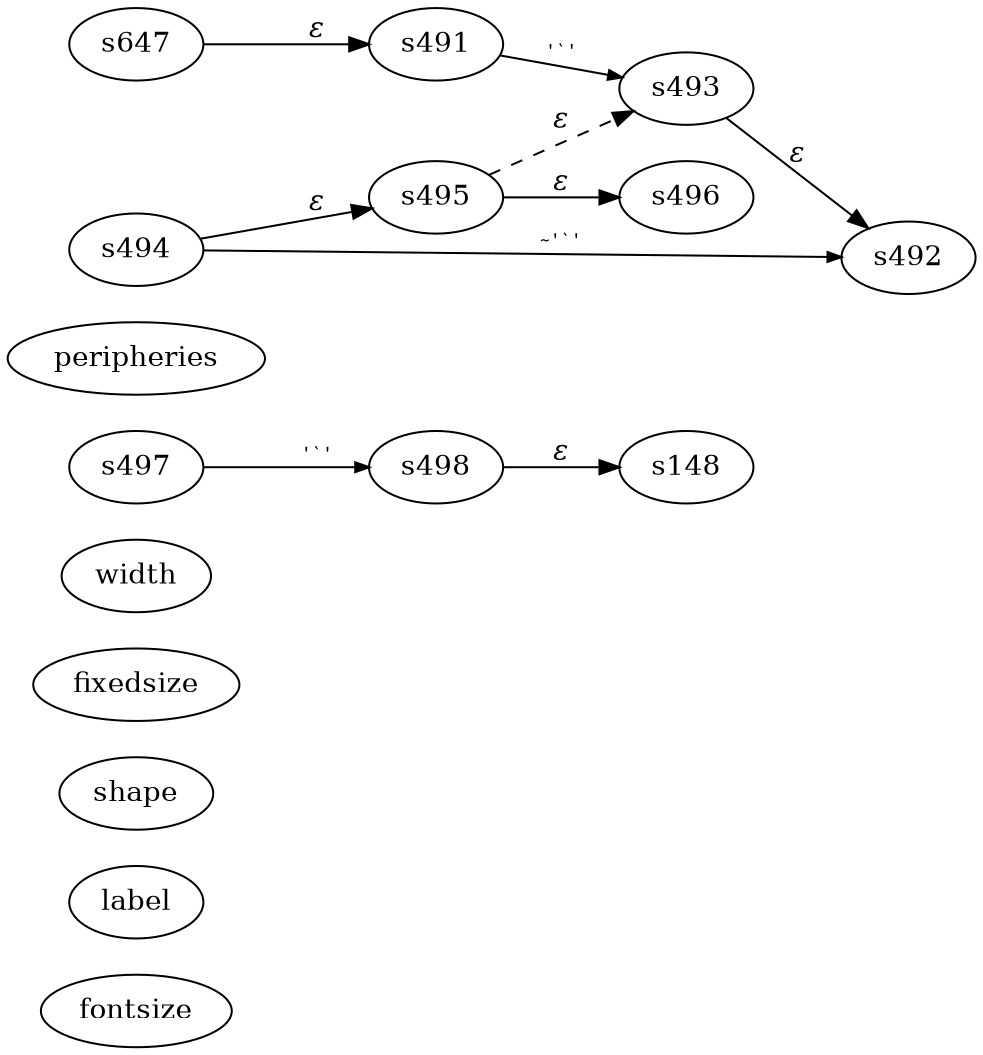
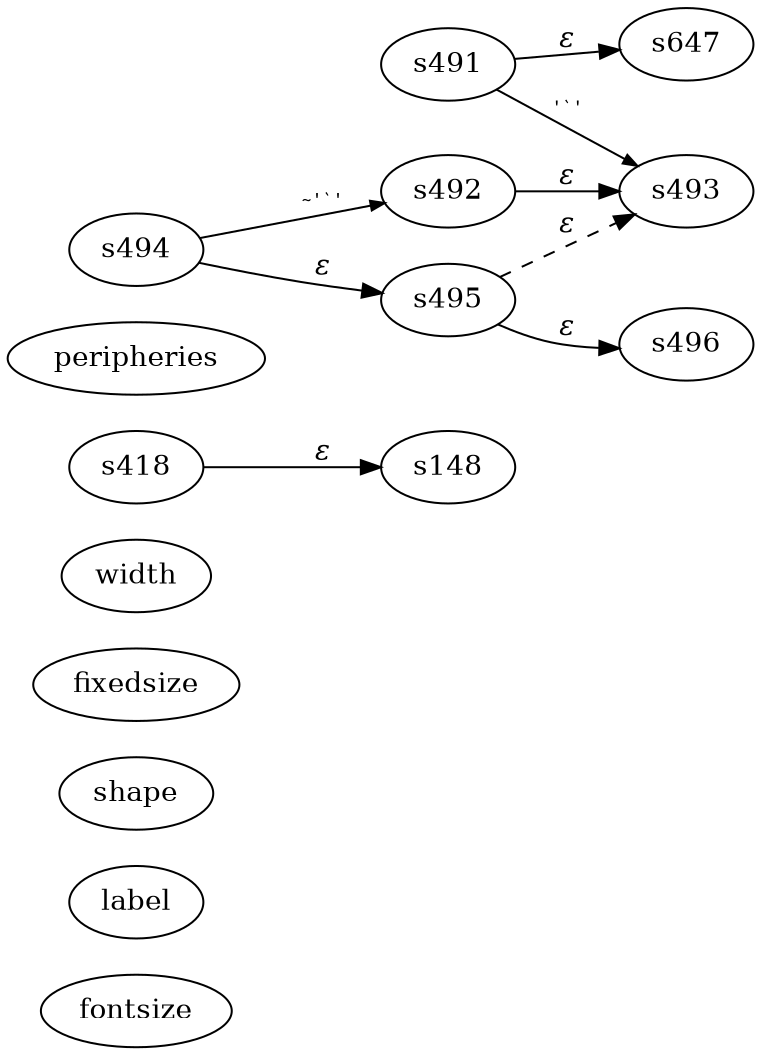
(276, 44) -> (557, 55)
(789, 167) -> (557, 191)
(136, 467) -> none
(436, 467) -> (136, 467)
